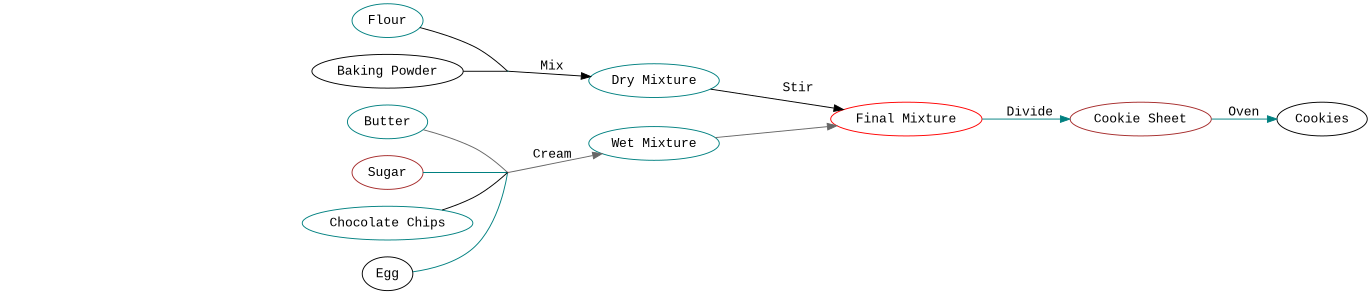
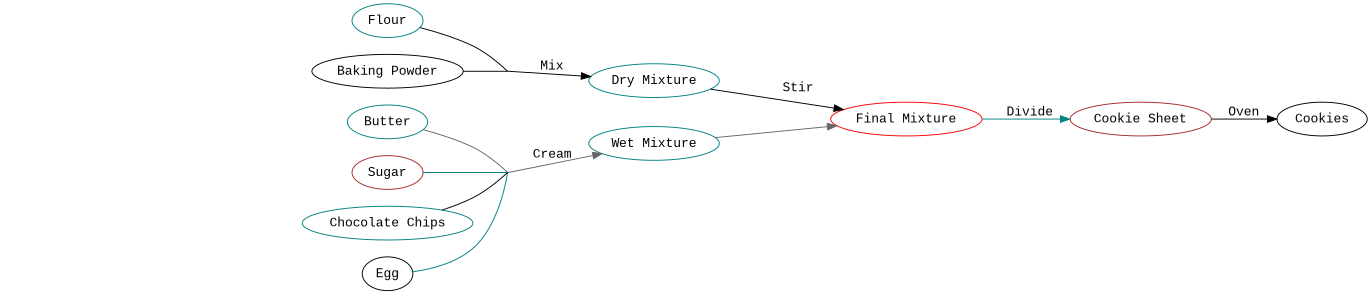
(1239, 119) -> (1239, 119)
